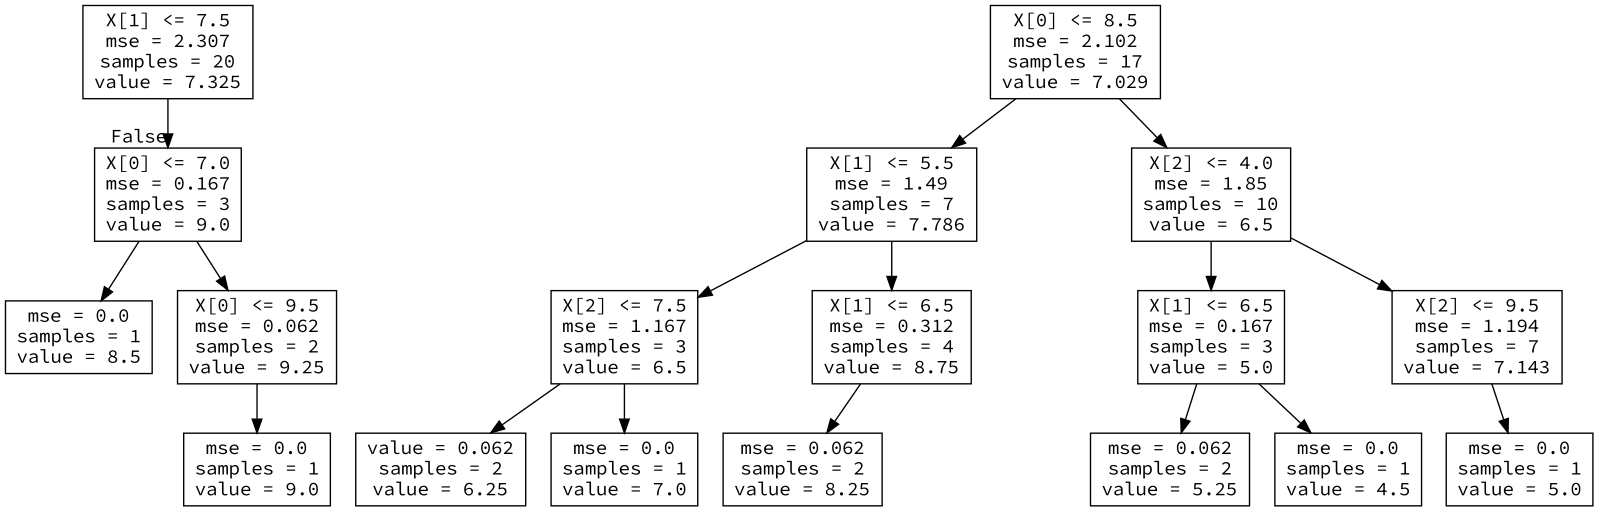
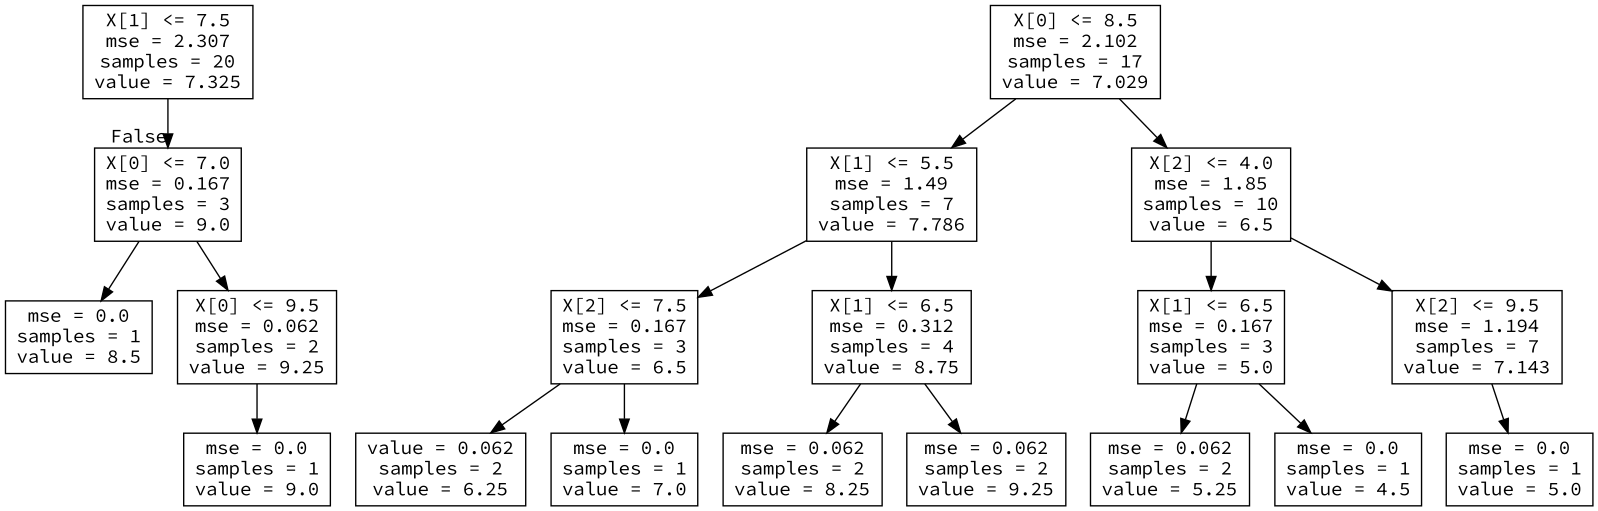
(624, 337) -> (624, 337)
none -> (986, 470)
